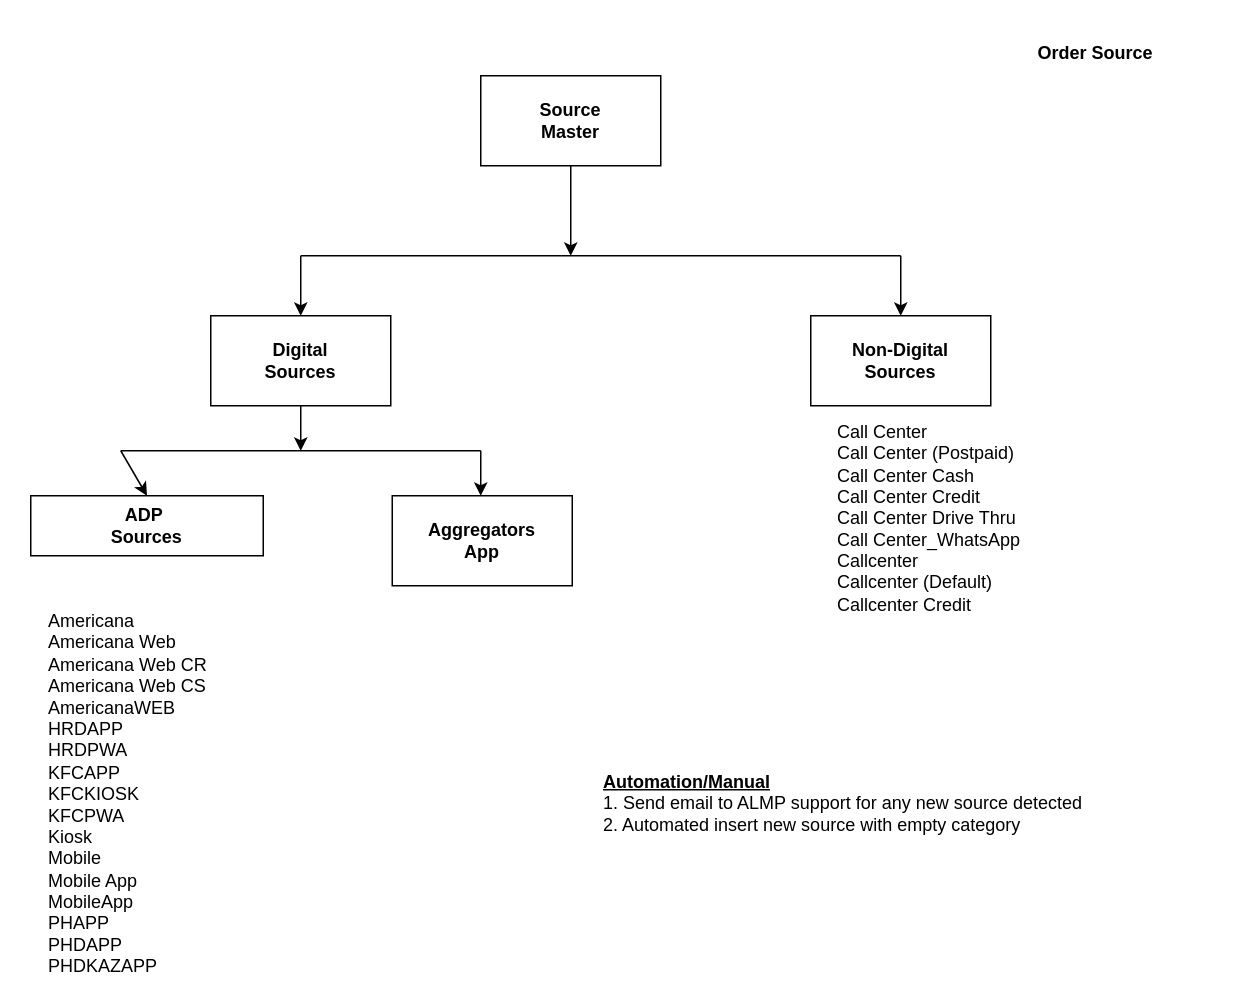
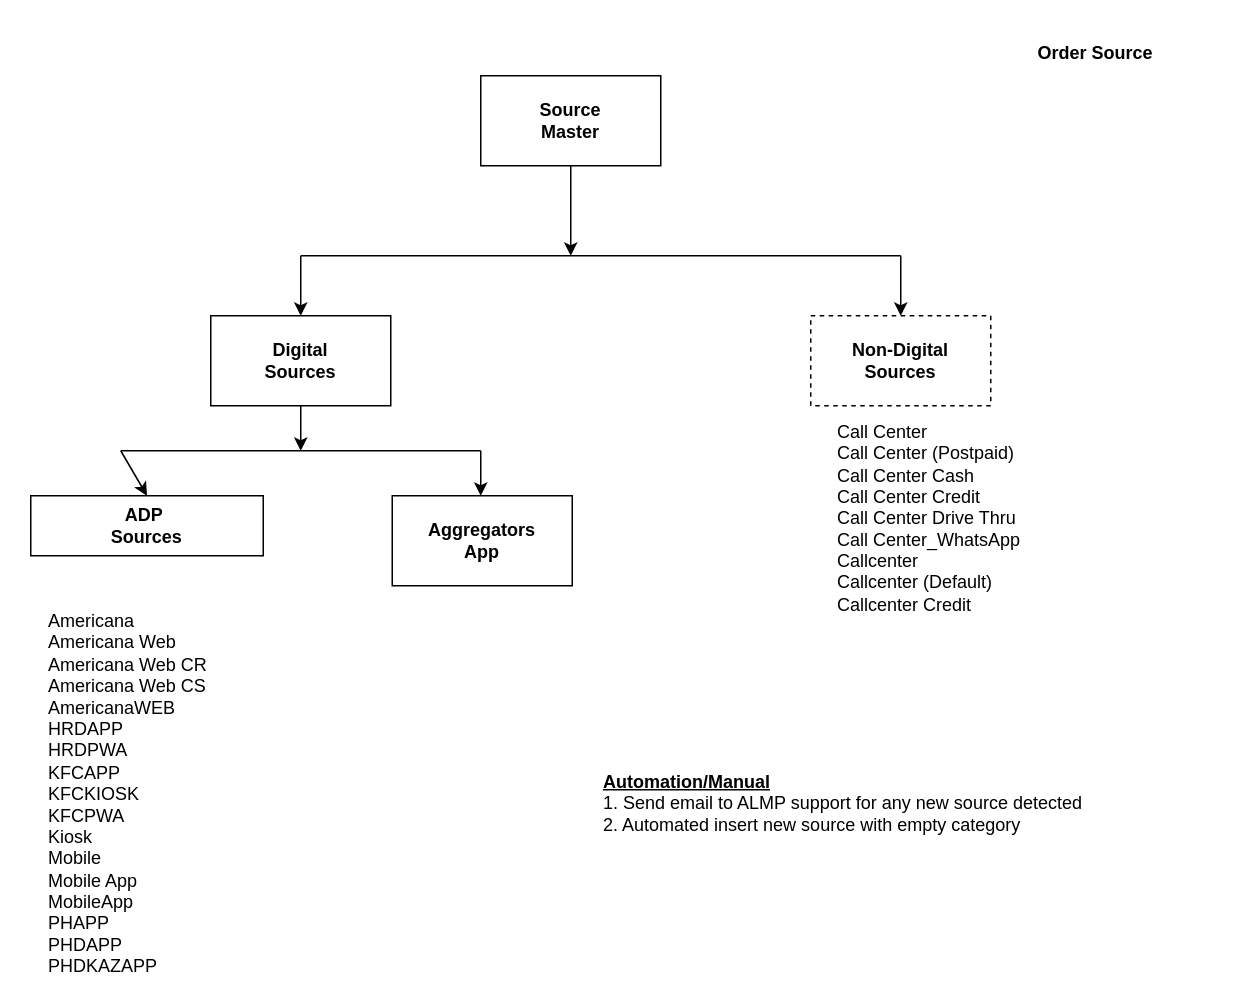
(901, 361) -> (901, 361)
